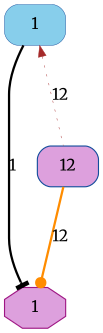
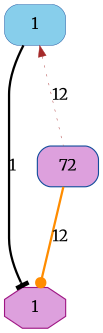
(68, 166) -> (68, 166)
